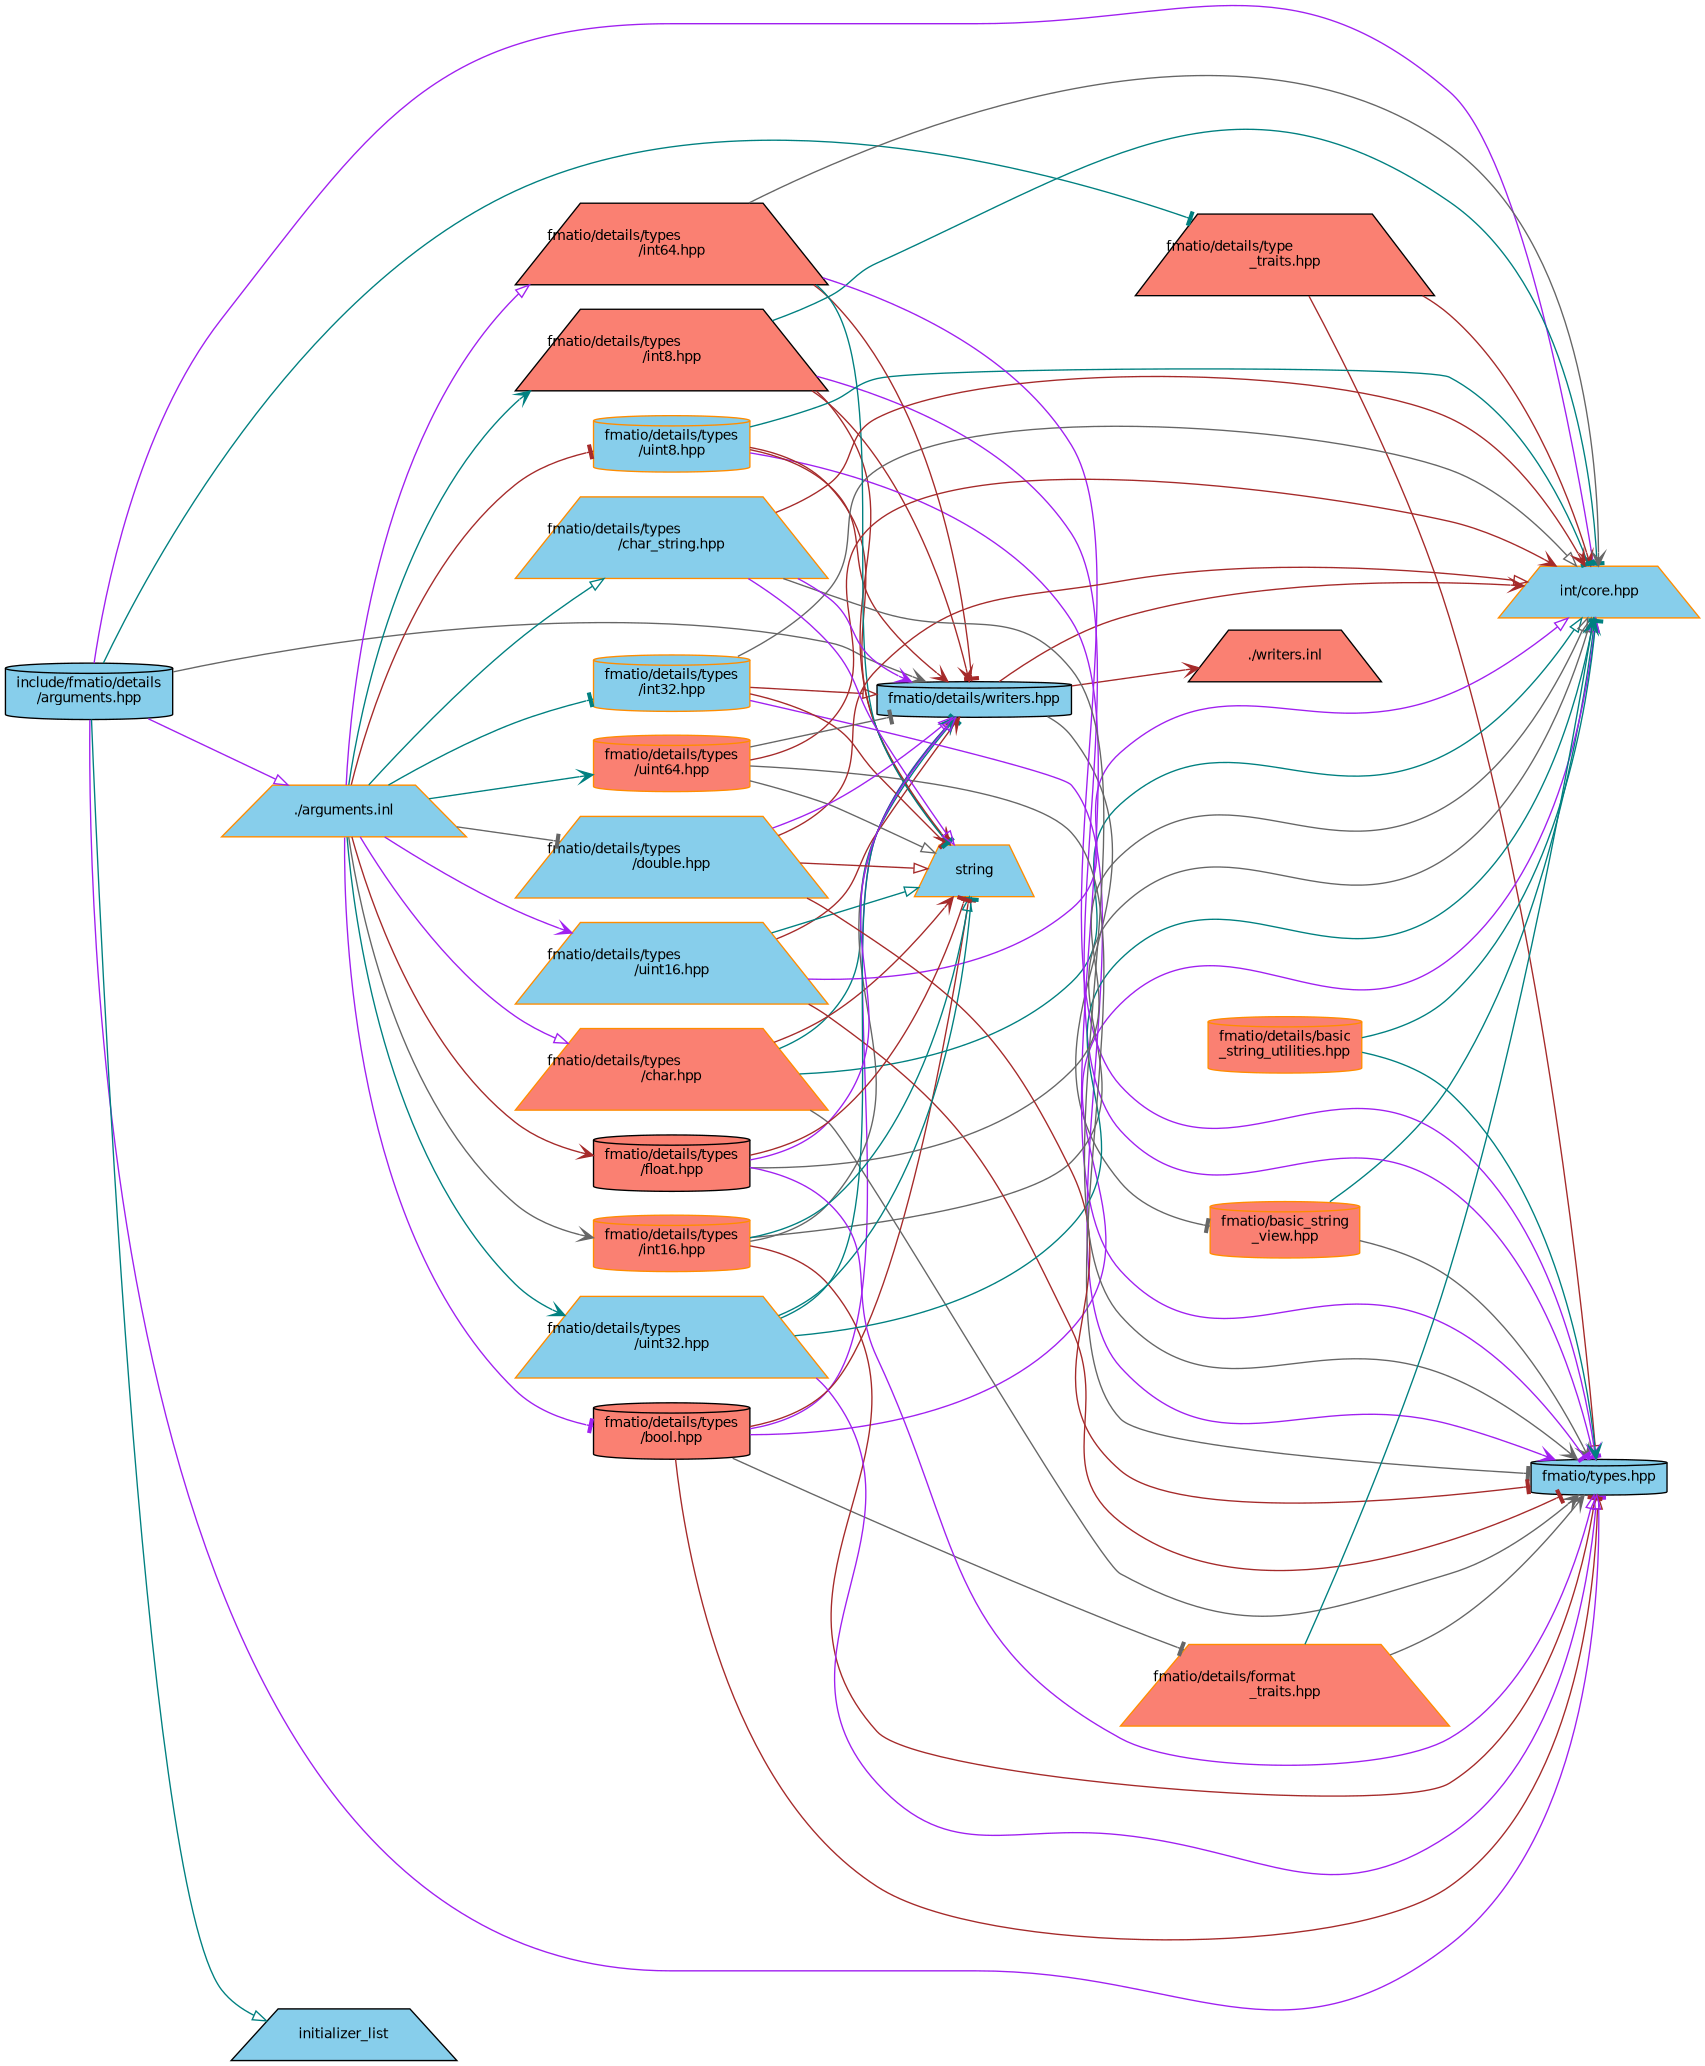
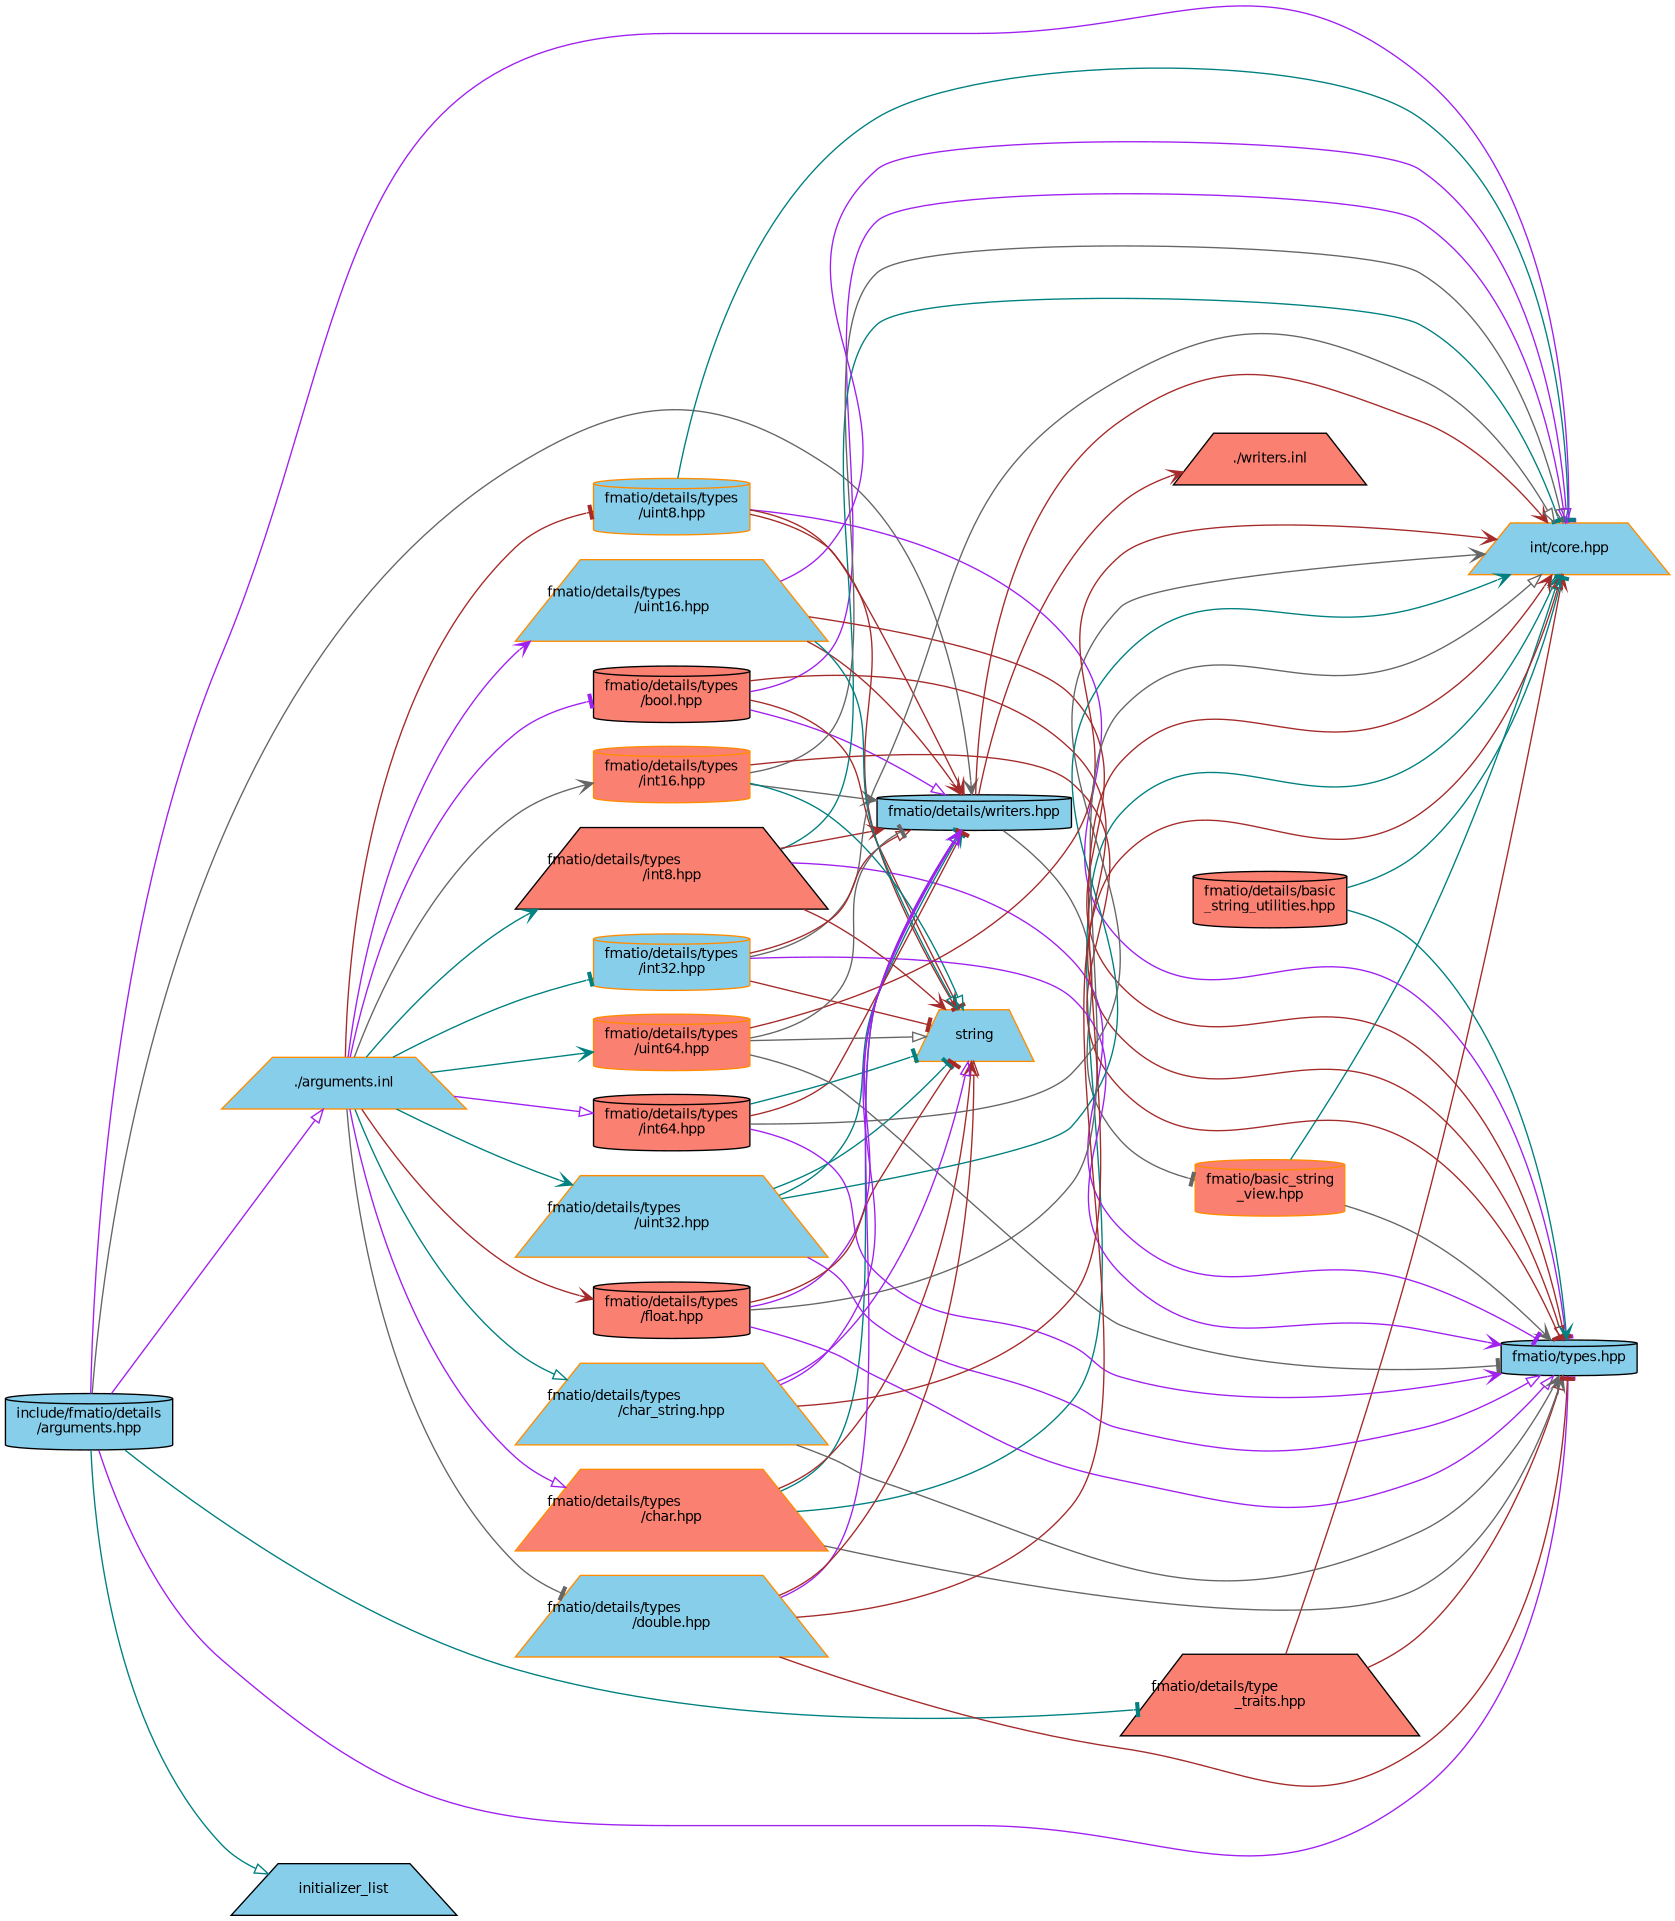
(672, 244) -> (672, 1123)
(1285, 1045) -> (1270, 900)
(1285, 1685) -> none
